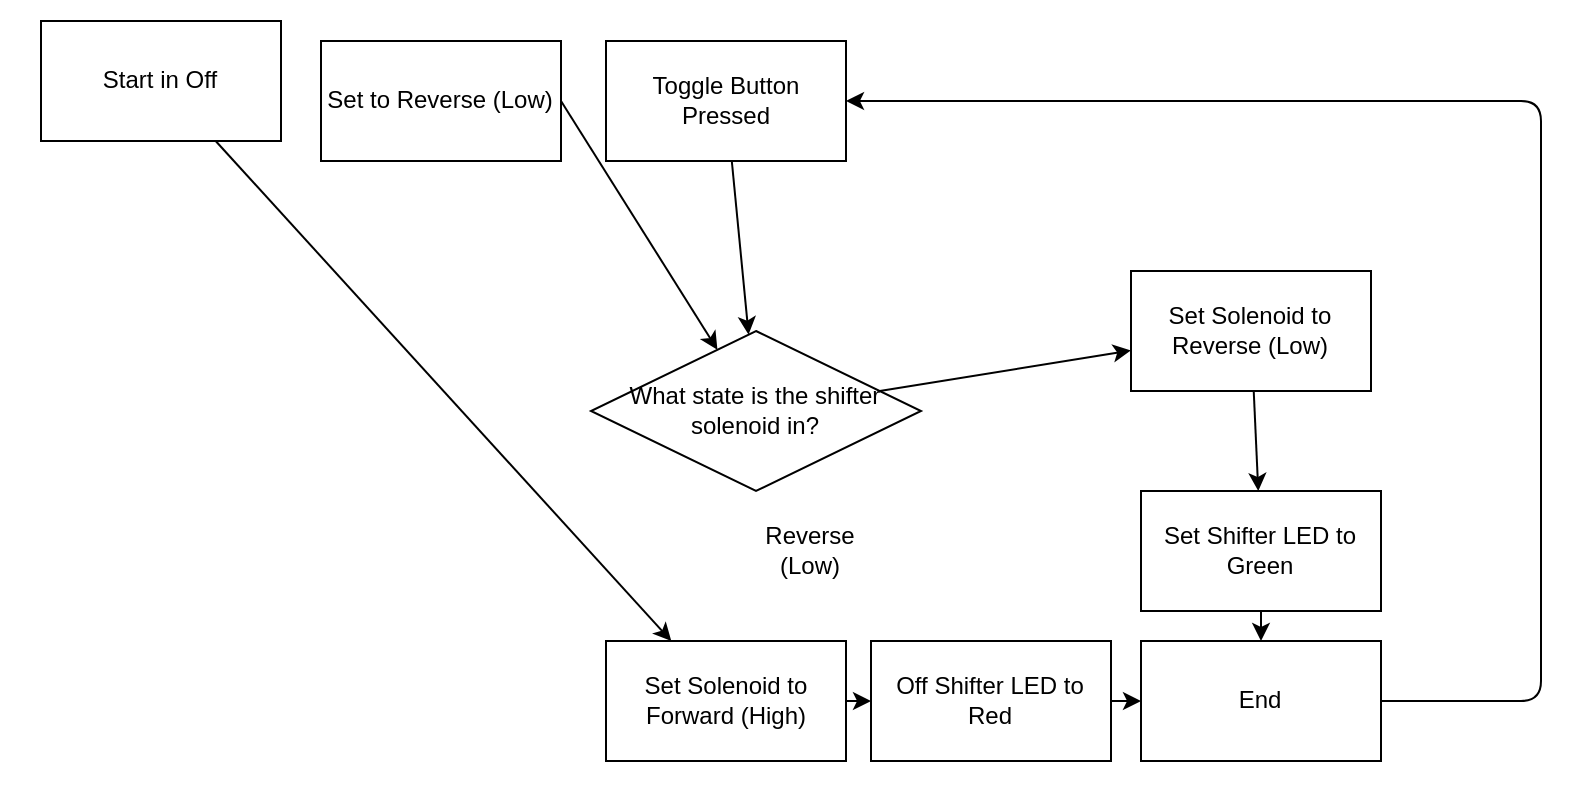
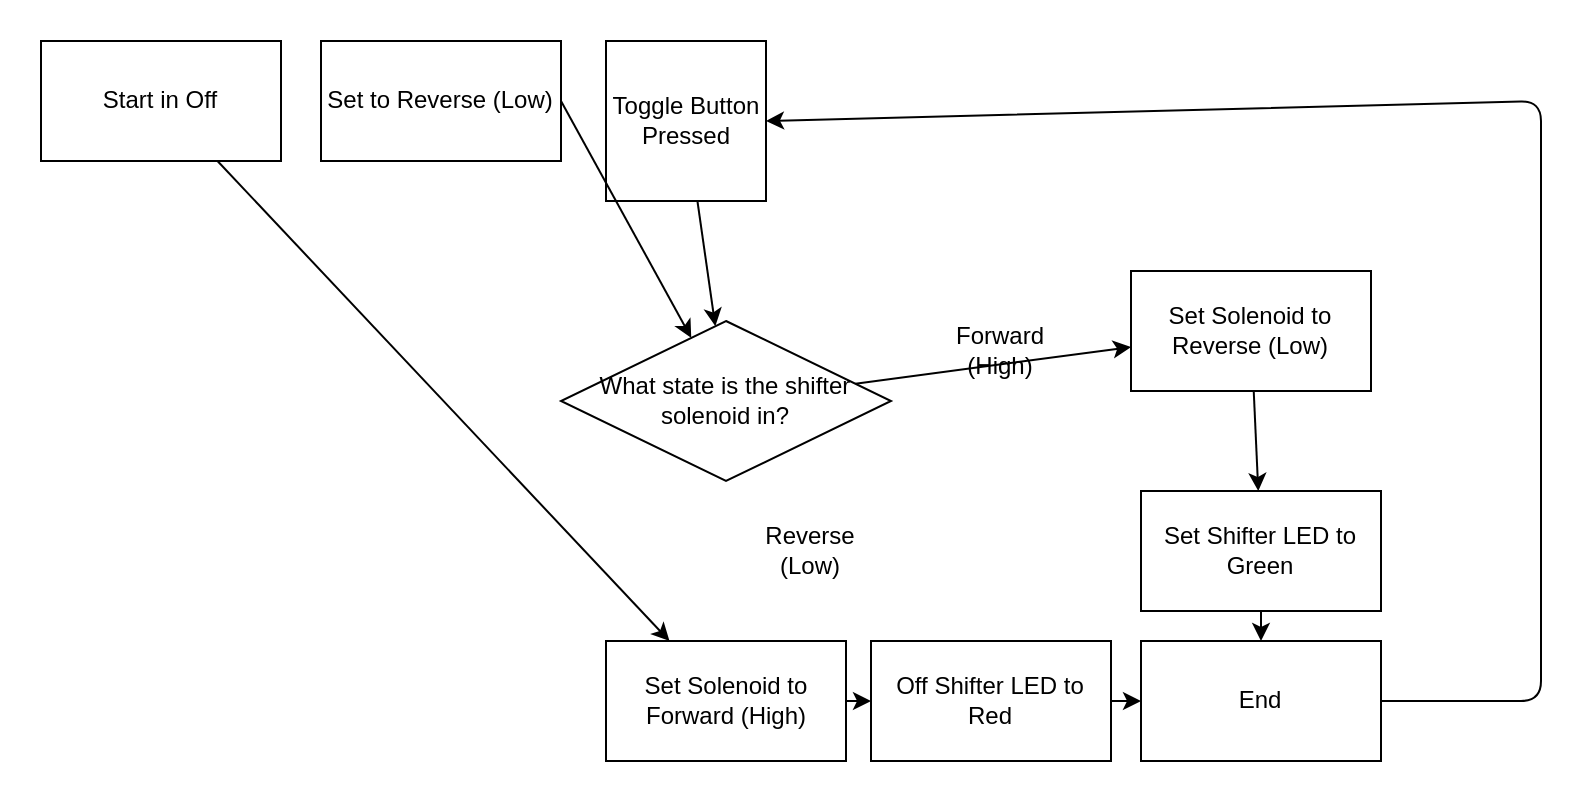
(161, 81) -> (161, 101)
(726, 101) -> (686, 121)
none -> (1001, 351)
(756, 411) -> (726, 401)
